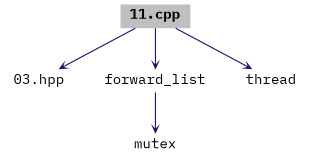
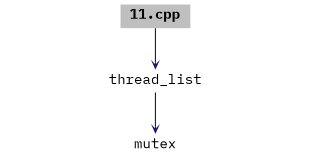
(39, 81) -> none
(155, 81) -> (155, 81)
(271, 81) -> none
